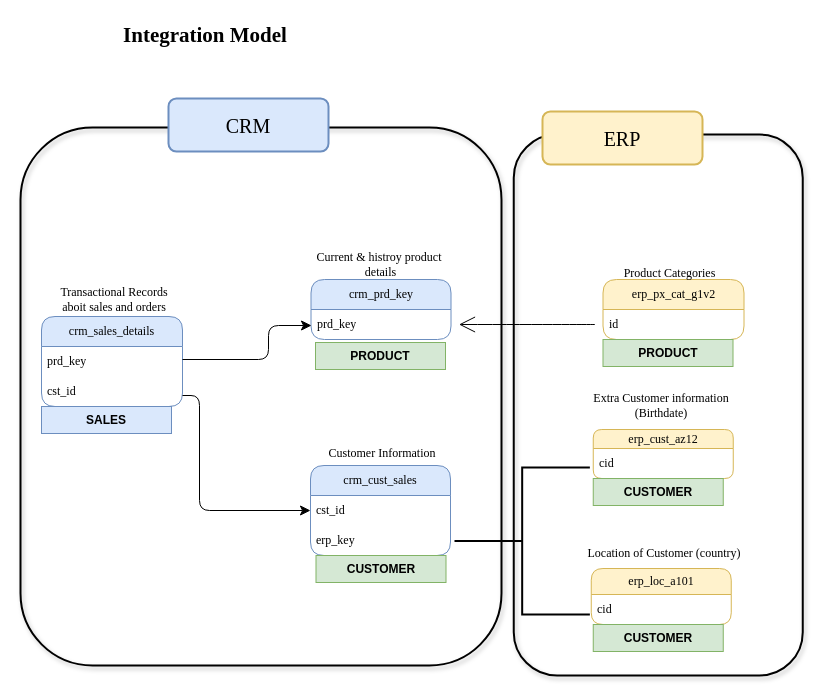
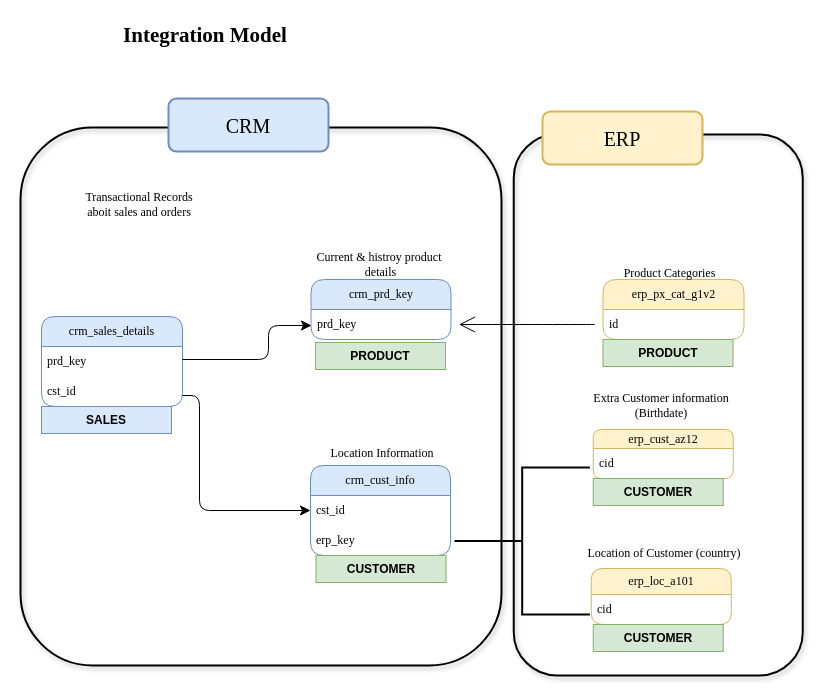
(115, 300) -> (140, 205)
(384, 454) -> (384, 454)
(381, 481) -> (381, 481)
